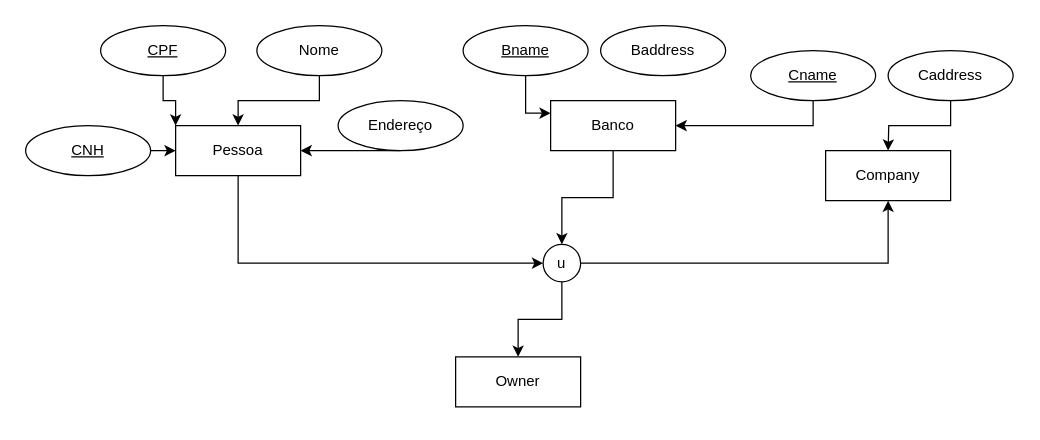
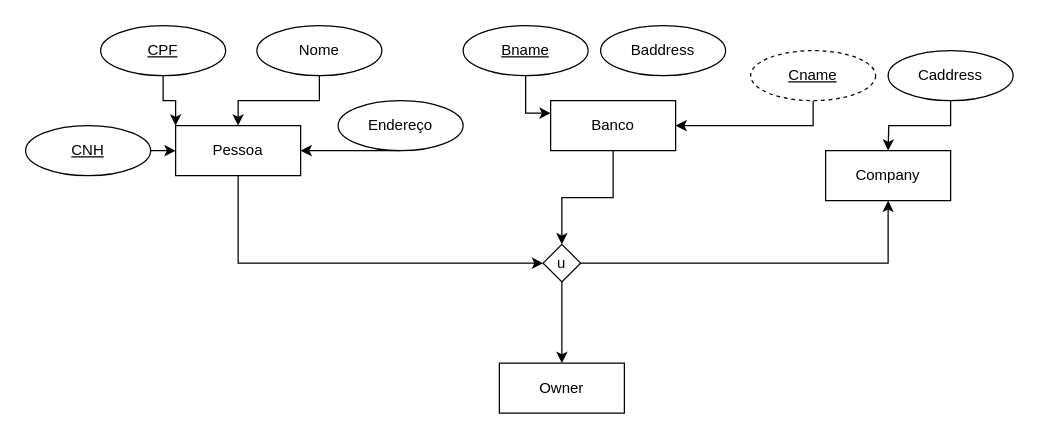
(813, 76) -> (813, 76)
(562, 263) -> (562, 263)
(518, 382) -> (562, 388)
